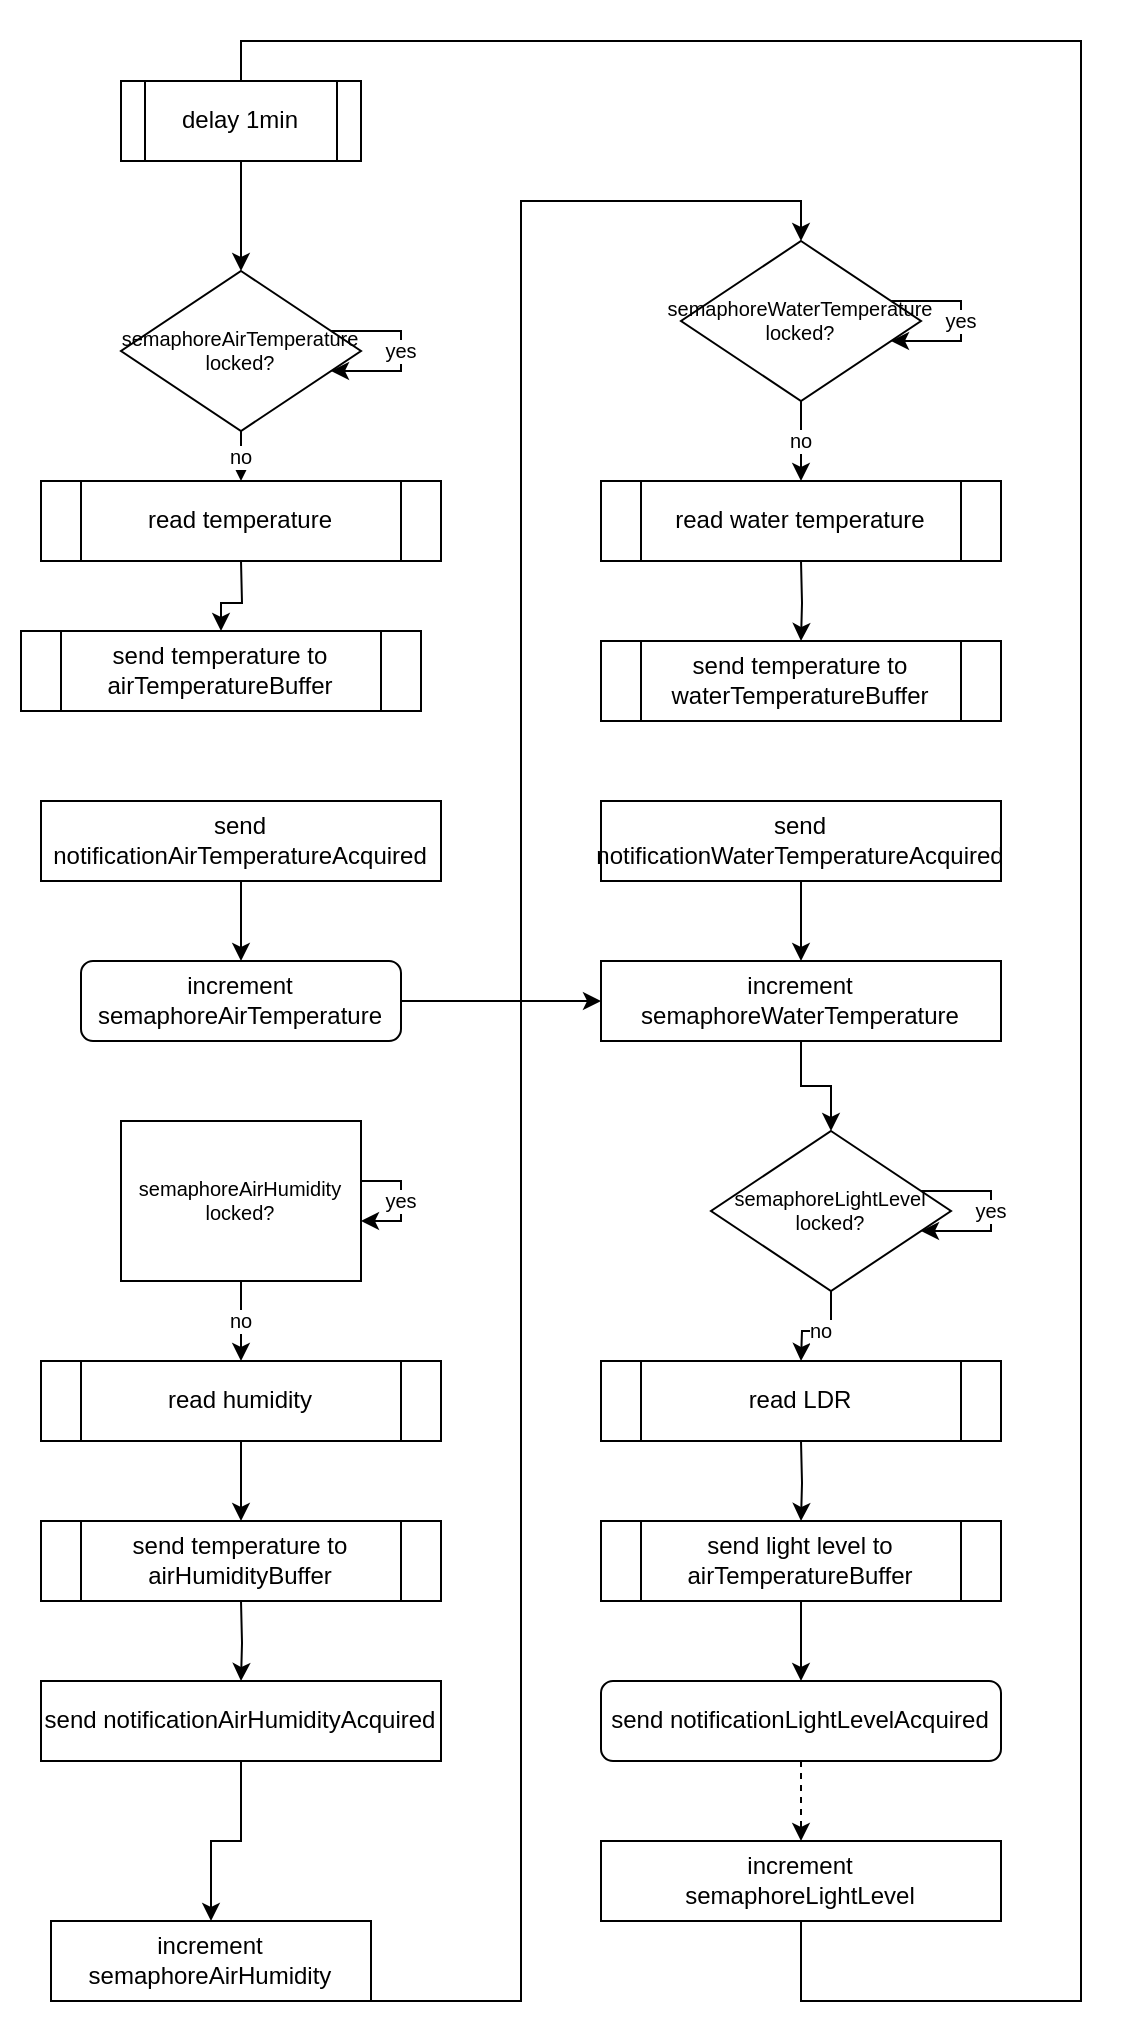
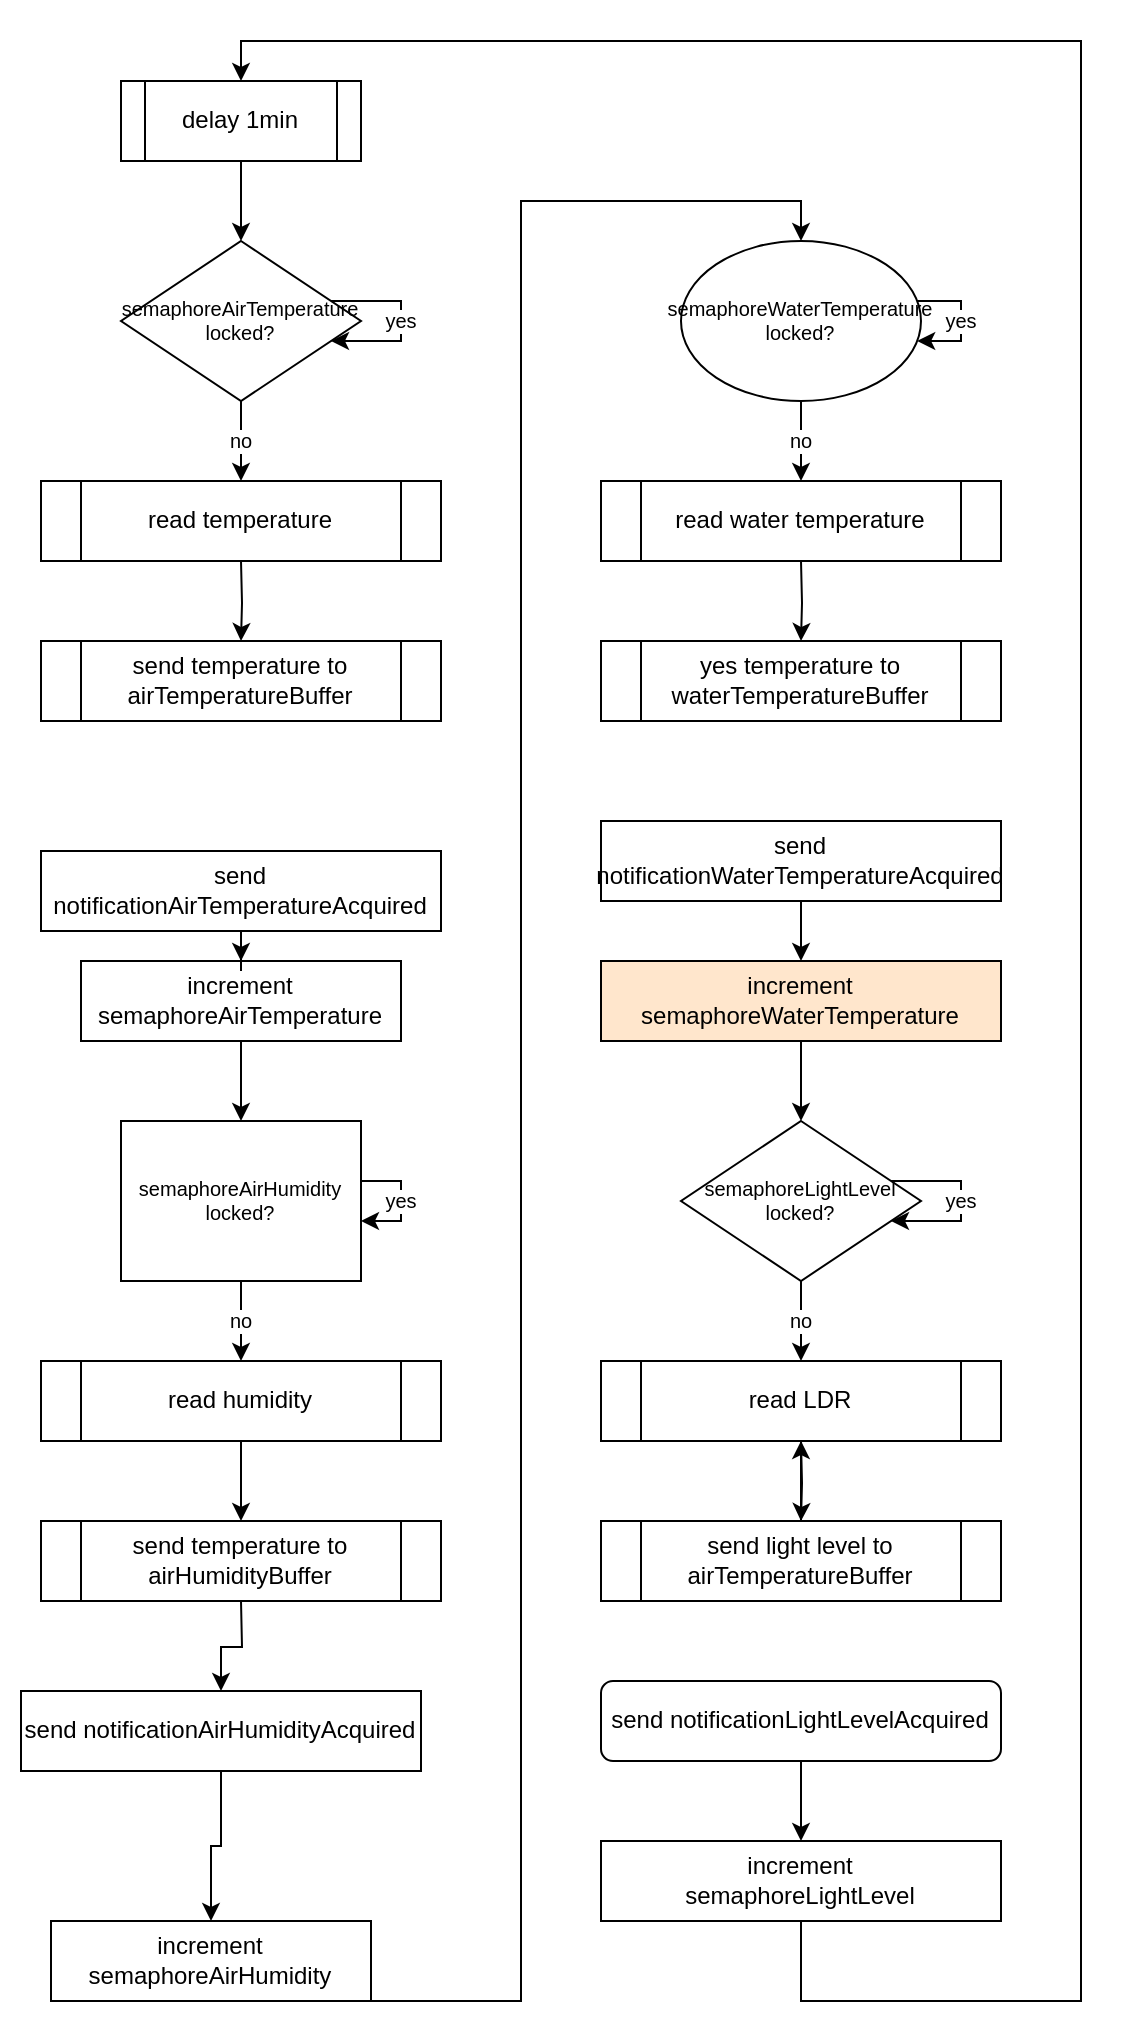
(241, 71) -> (241, 66)
(801, 321) -> (801, 321)
(241, 351) -> (241, 321)
(221, 671) -> (241, 681)
(801, 681) -> (801, 681)
(241, 841) -> (241, 891)
(801, 841) -> (801, 861)
(241, 1001) -> (241, 1001)
(494, 1001) -> (241, 1074)
(801, 1001) -> (801, 1001)
(831, 1211) -> (801, 1201)
(801, 1634) -> (801, 1519)
(241, 1721) -> (221, 1731)
(801, 1793) -> (801, 1793)
